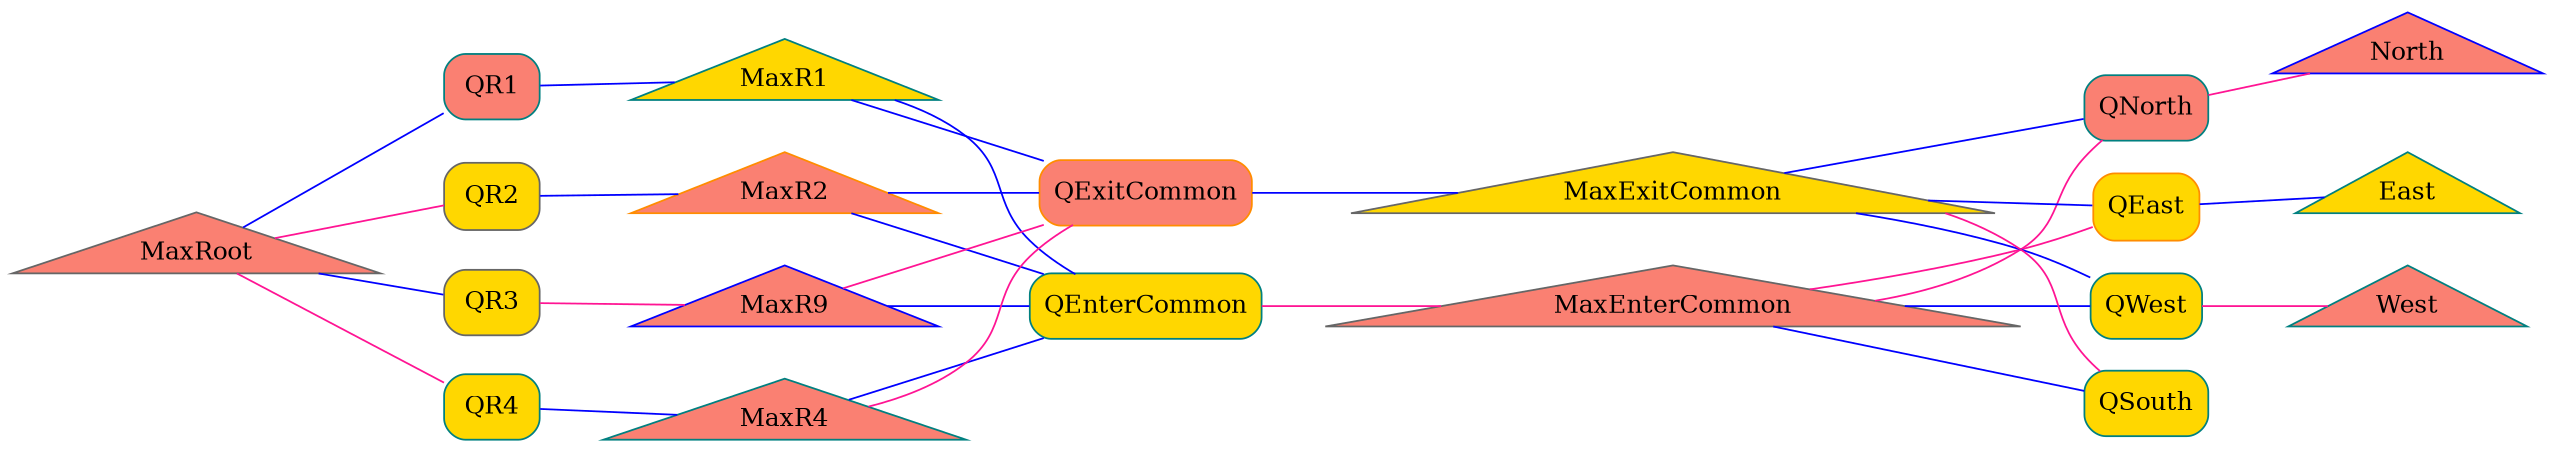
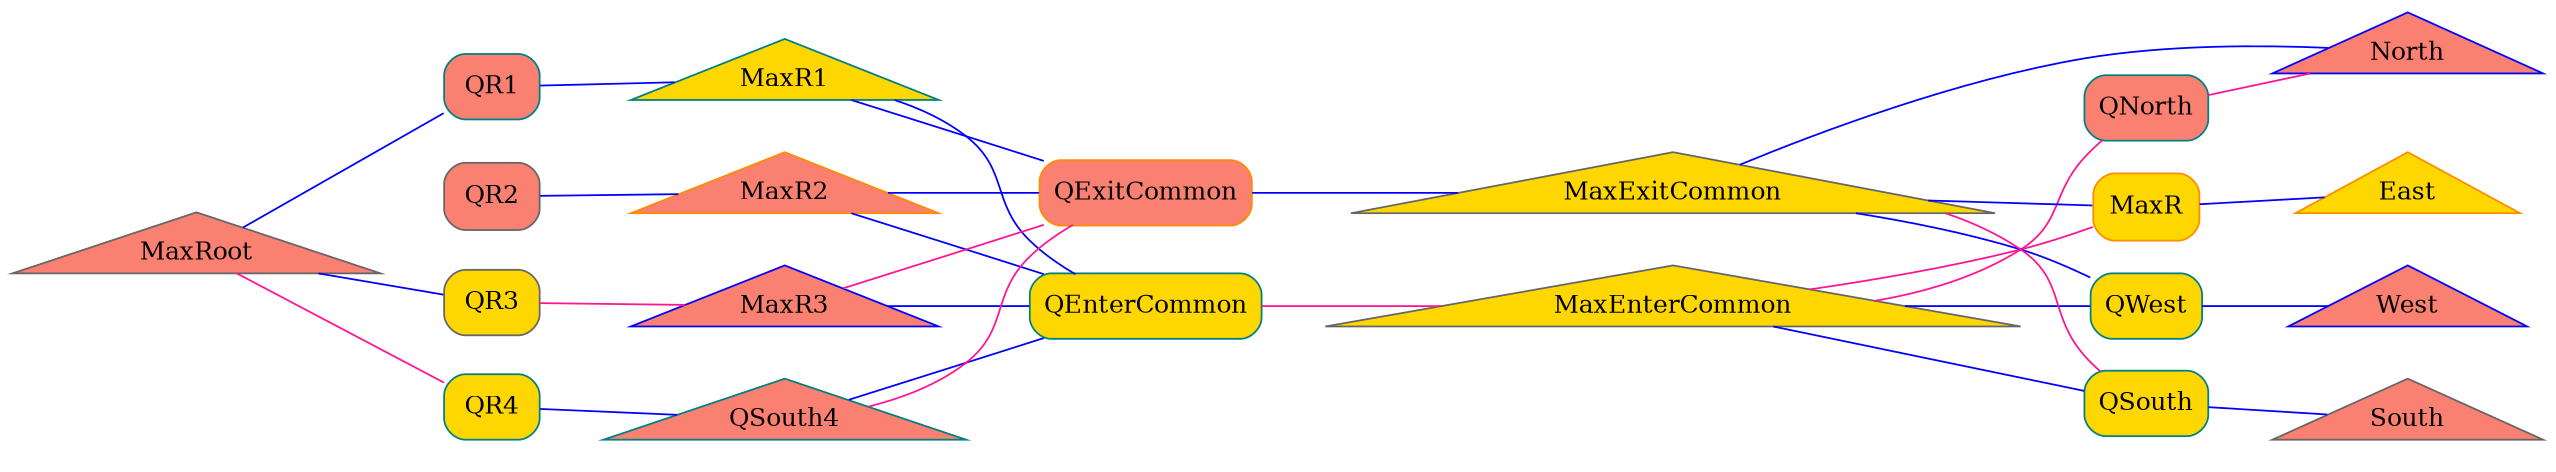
(1934, 146) -> (2027, 70)
(2408, 193) -> (2408, 193)
(492, 196) -> (492, 196)
(2146, 207) -> (2146, 207)
(359, 222) -> none
(785, 306) -> (785, 306)
(1673, 306) -> (1673, 306)
(2265, 306) -> (2265, 306)
(2408, 306) -> (2408, 306)
(785, 419) -> (785, 419)
none -> (2408, 419)
